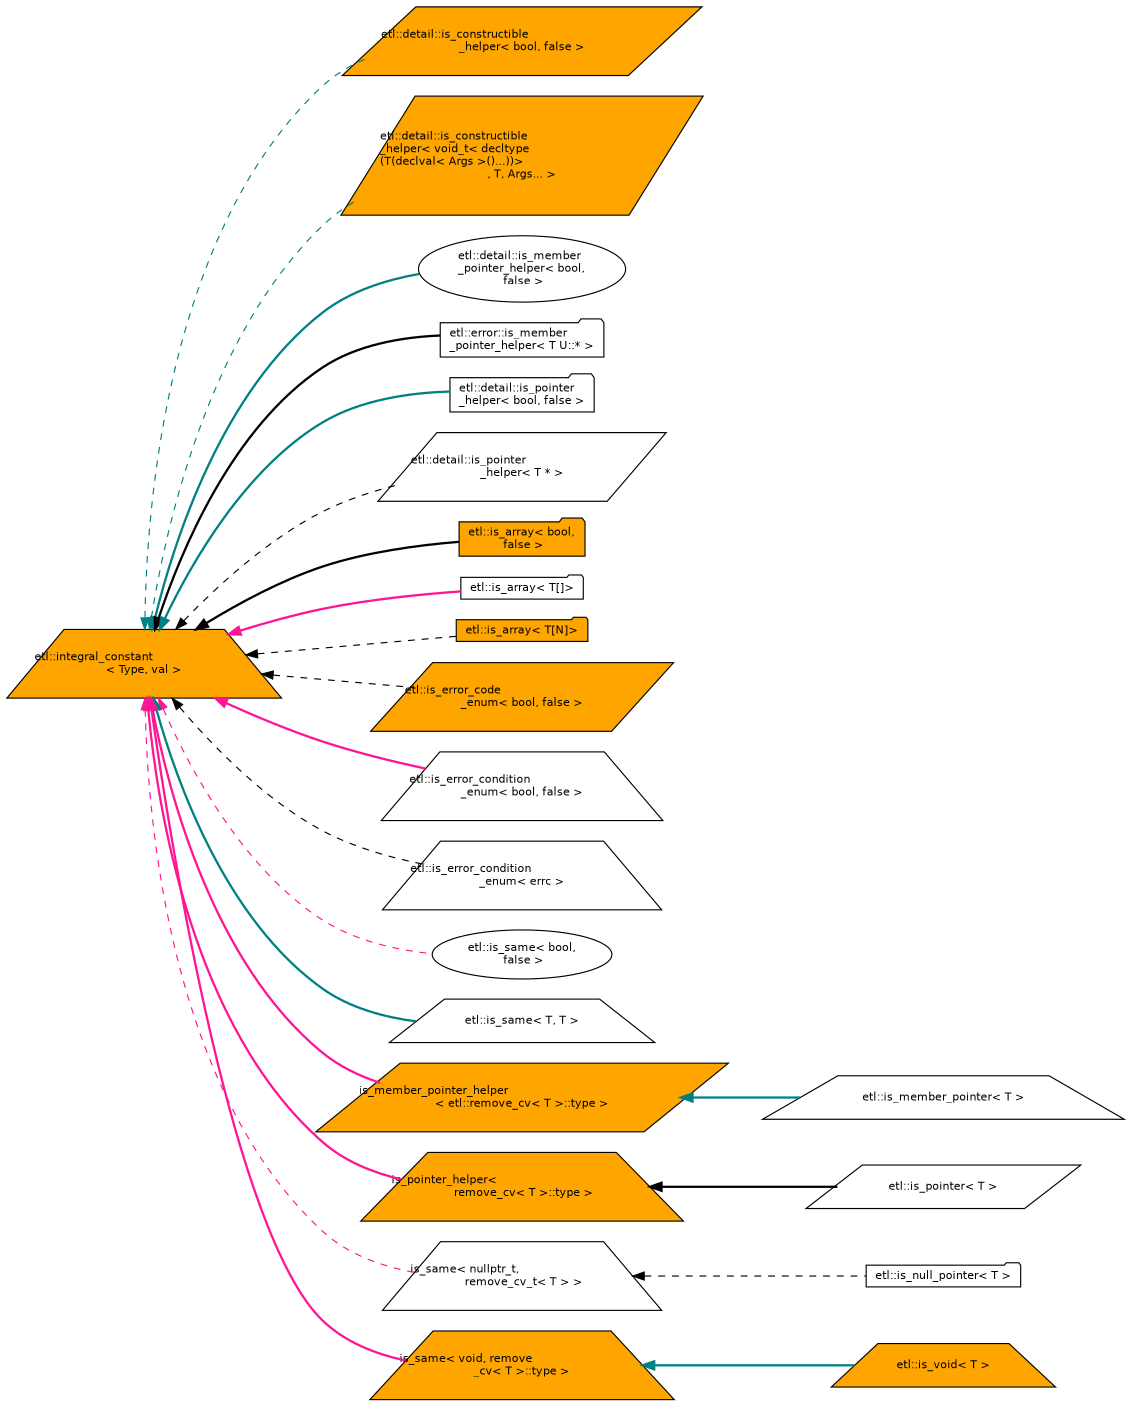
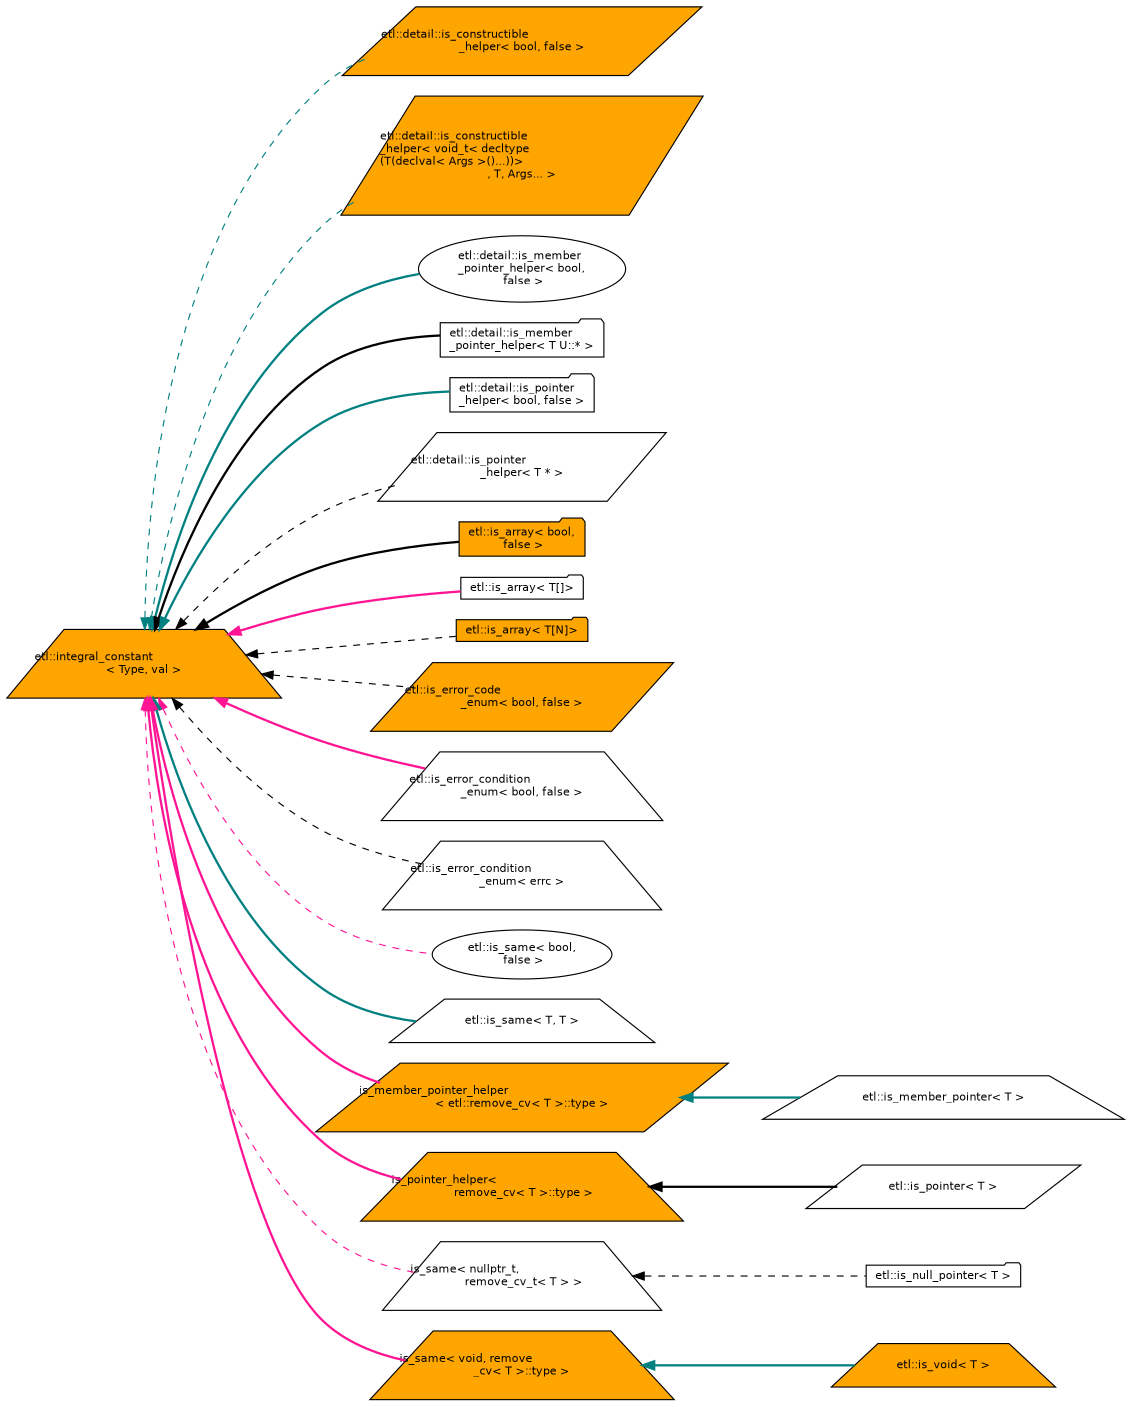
(522, 340) -> (522, 340)
